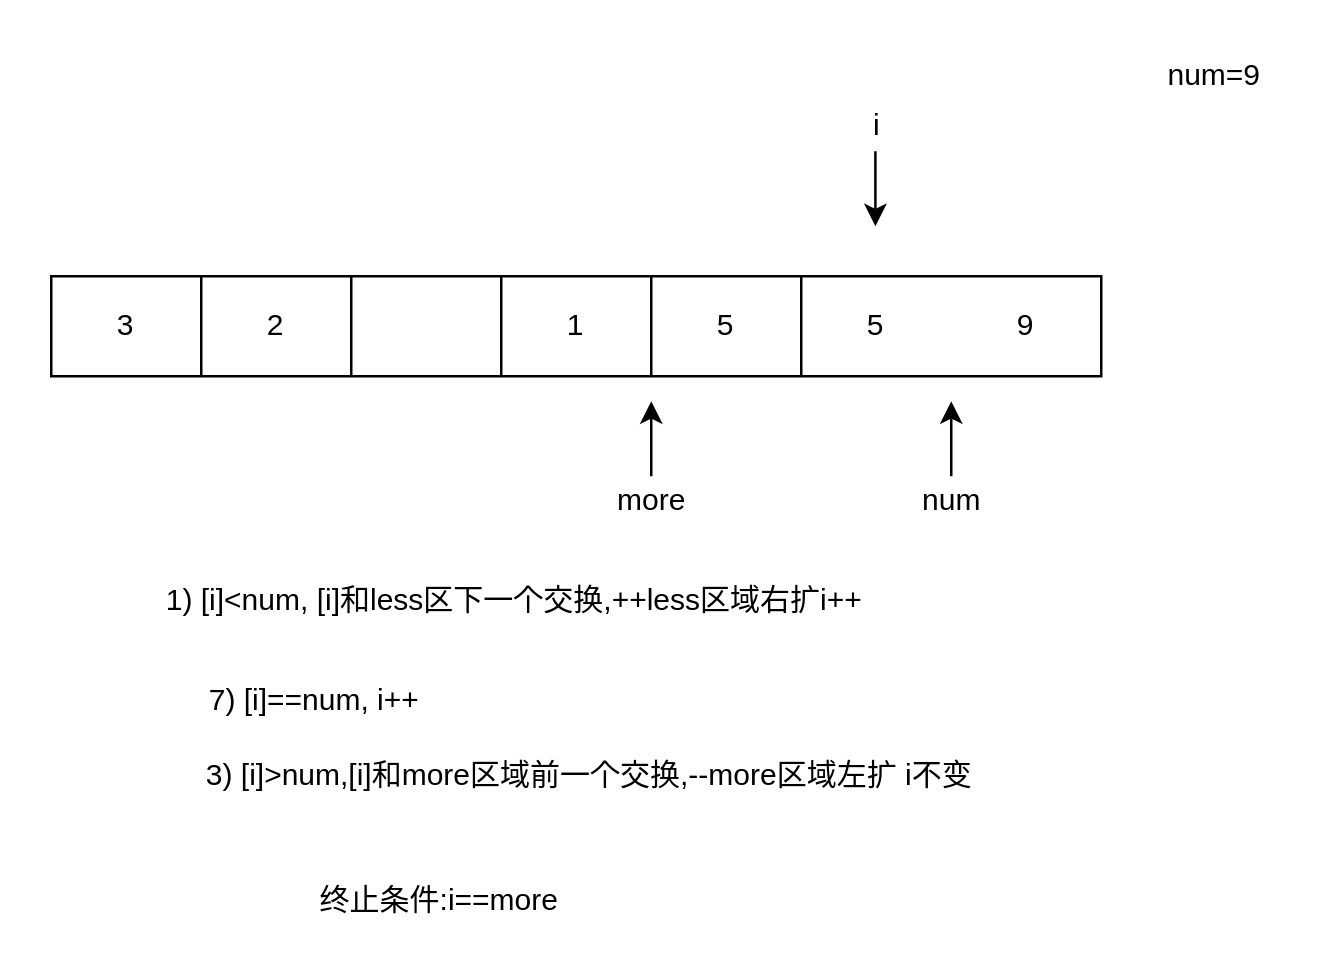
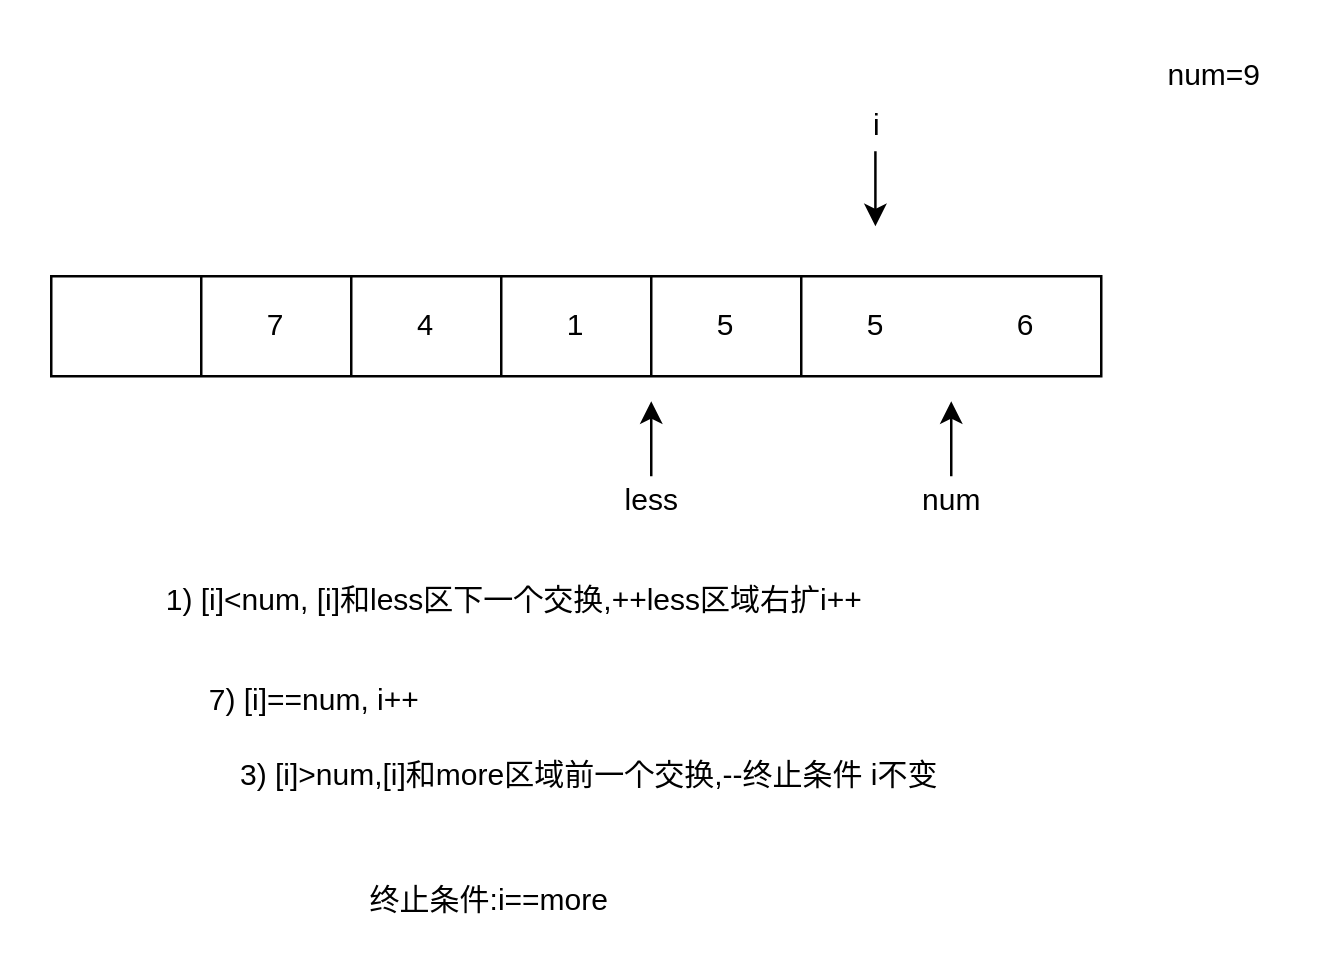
(126, 326) -> none
(276, 326) -> (276, 326)
none -> (426, 326)
(1026, 326) -> (1026, 326)
(653, 501) -> (653, 501)
(590, 776) -> (590, 776)
(439, 901) -> (489, 901)
